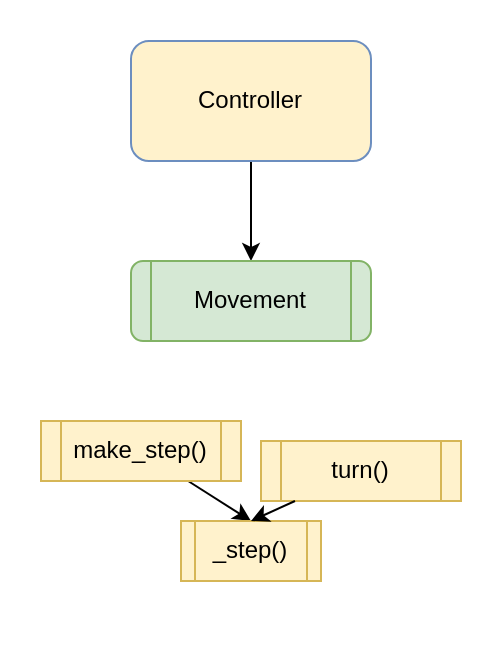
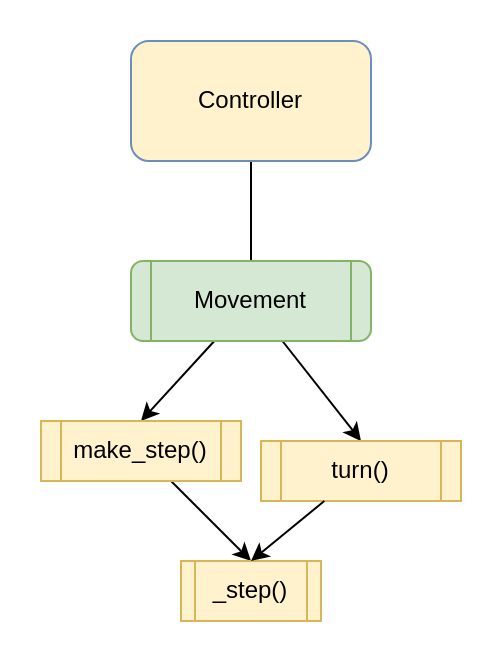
(251, 246) -> (251, 251)
none -> (182, 376)
none -> (318, 386)
(251, 551) -> (251, 591)
